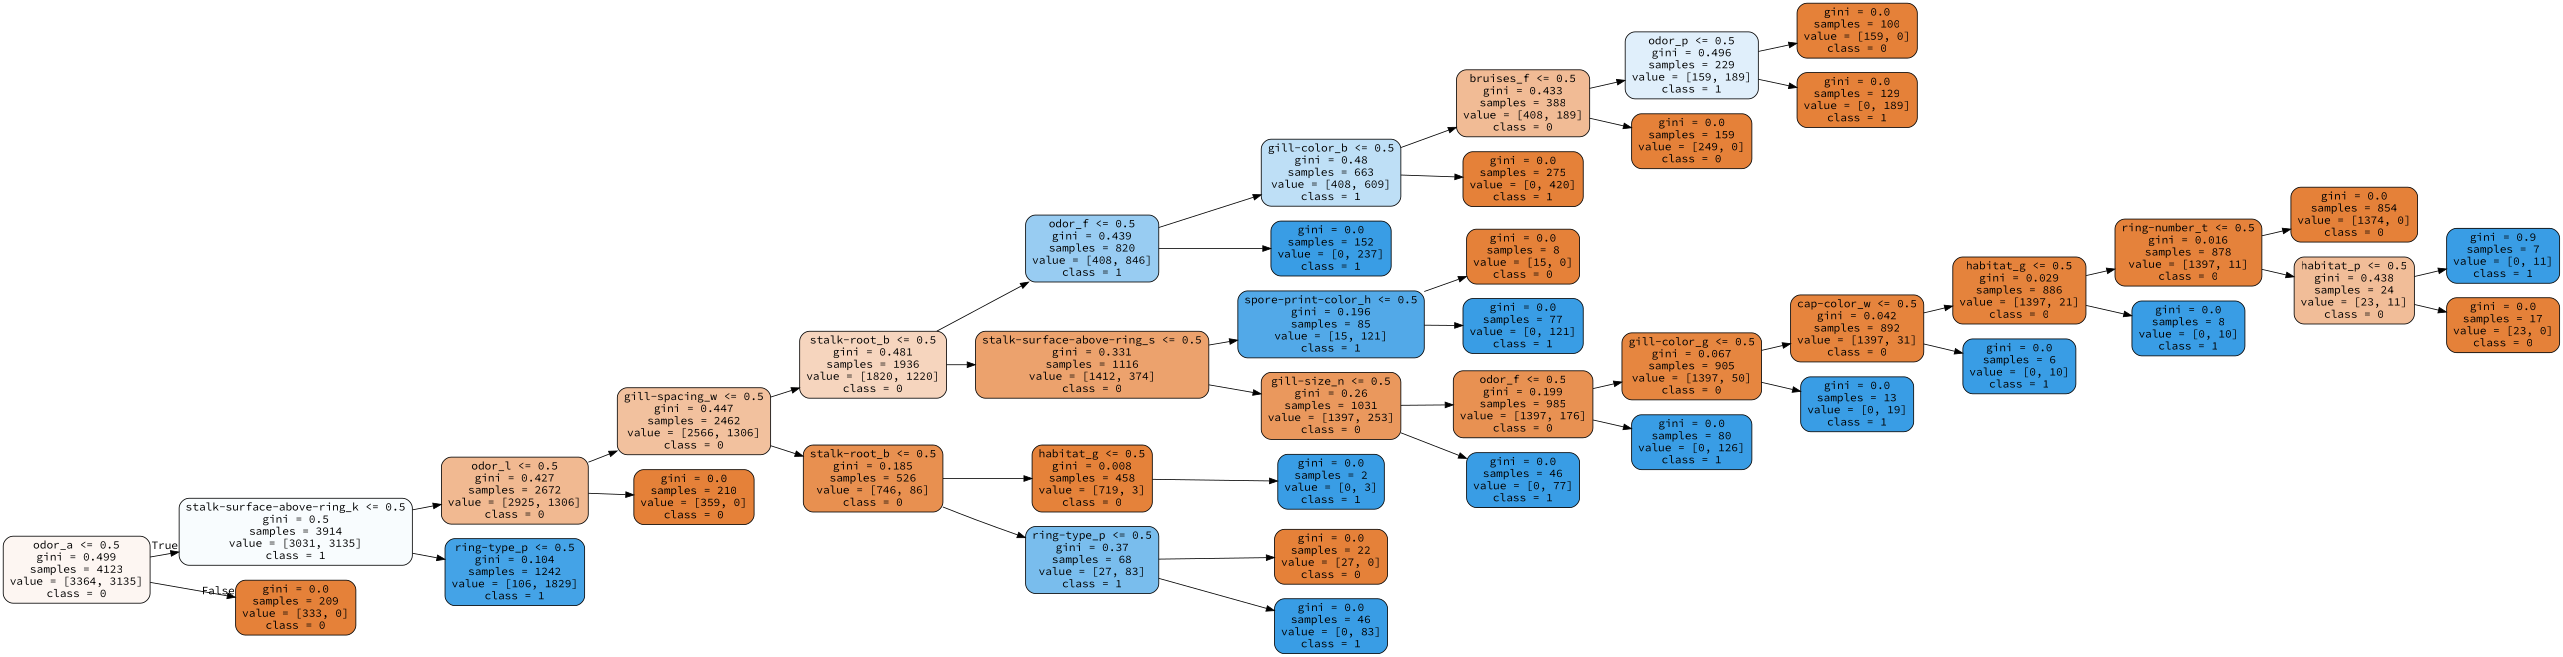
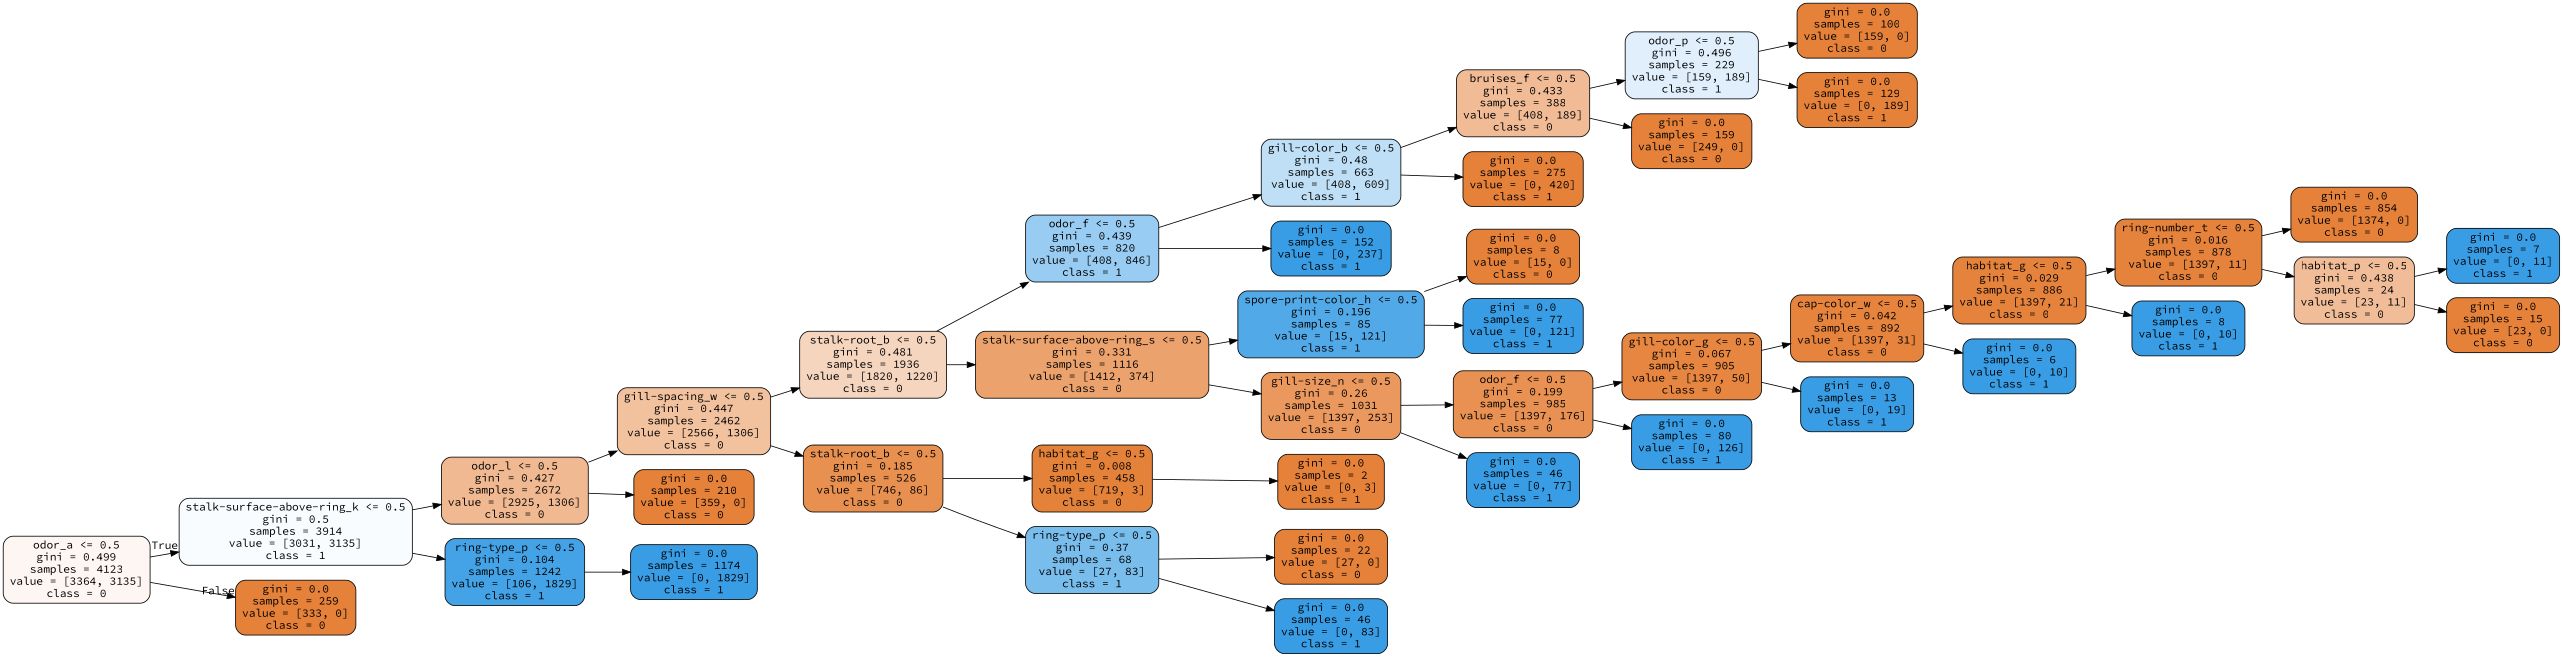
(2503, 256) -> (2503, 256)
(2503, 325) -> (2503, 325)
(1331, 482) -> (1331, 482)
none -> (694, 572)
(296, 608) -> (296, 608)
